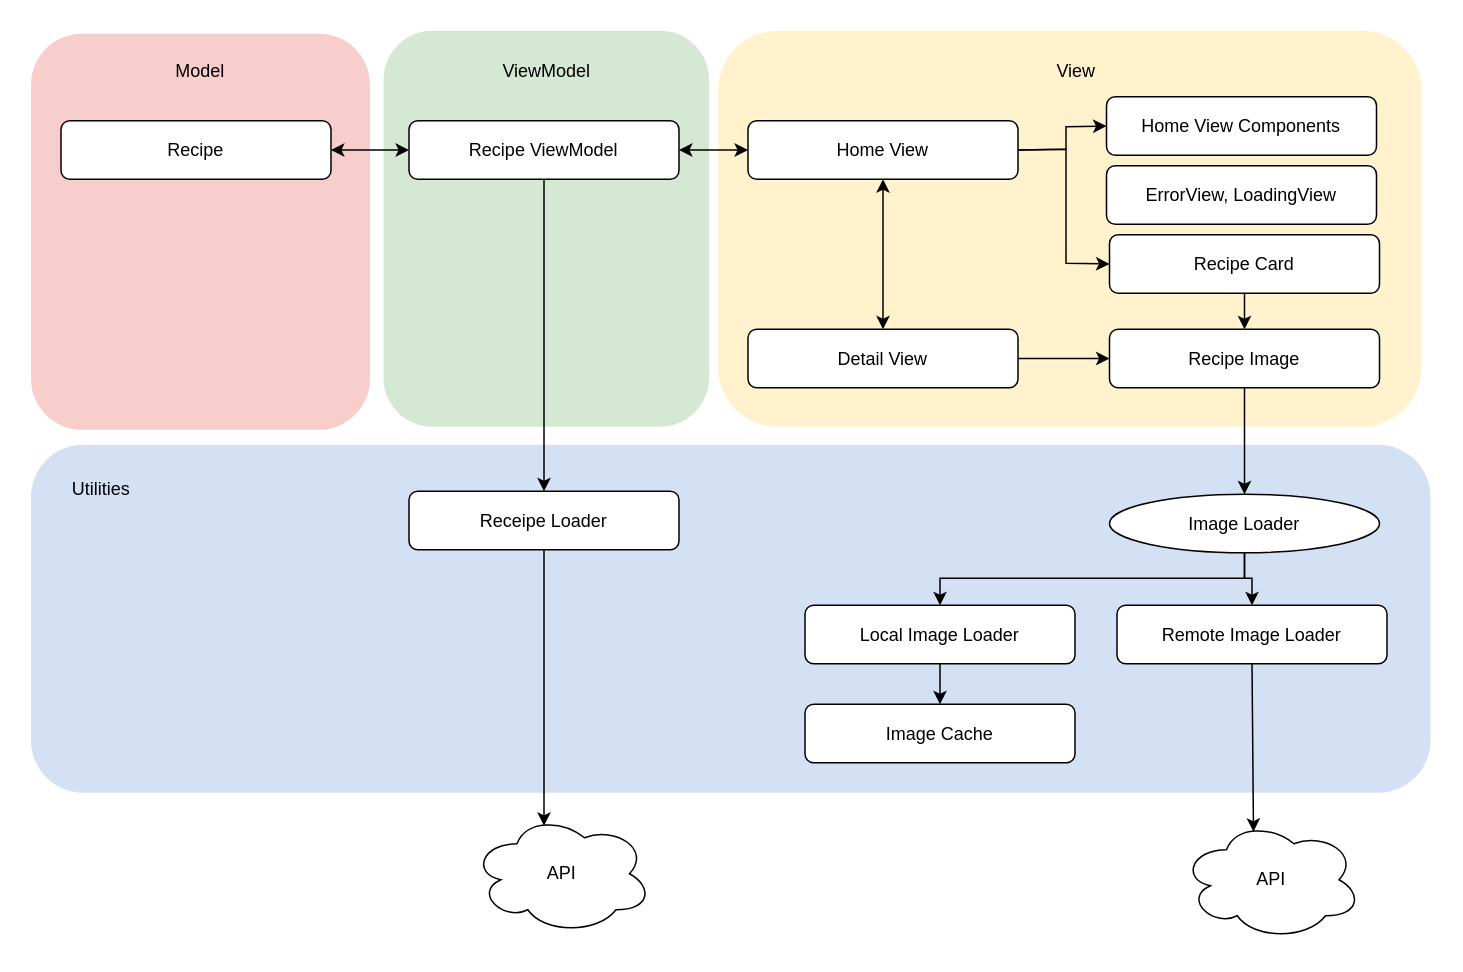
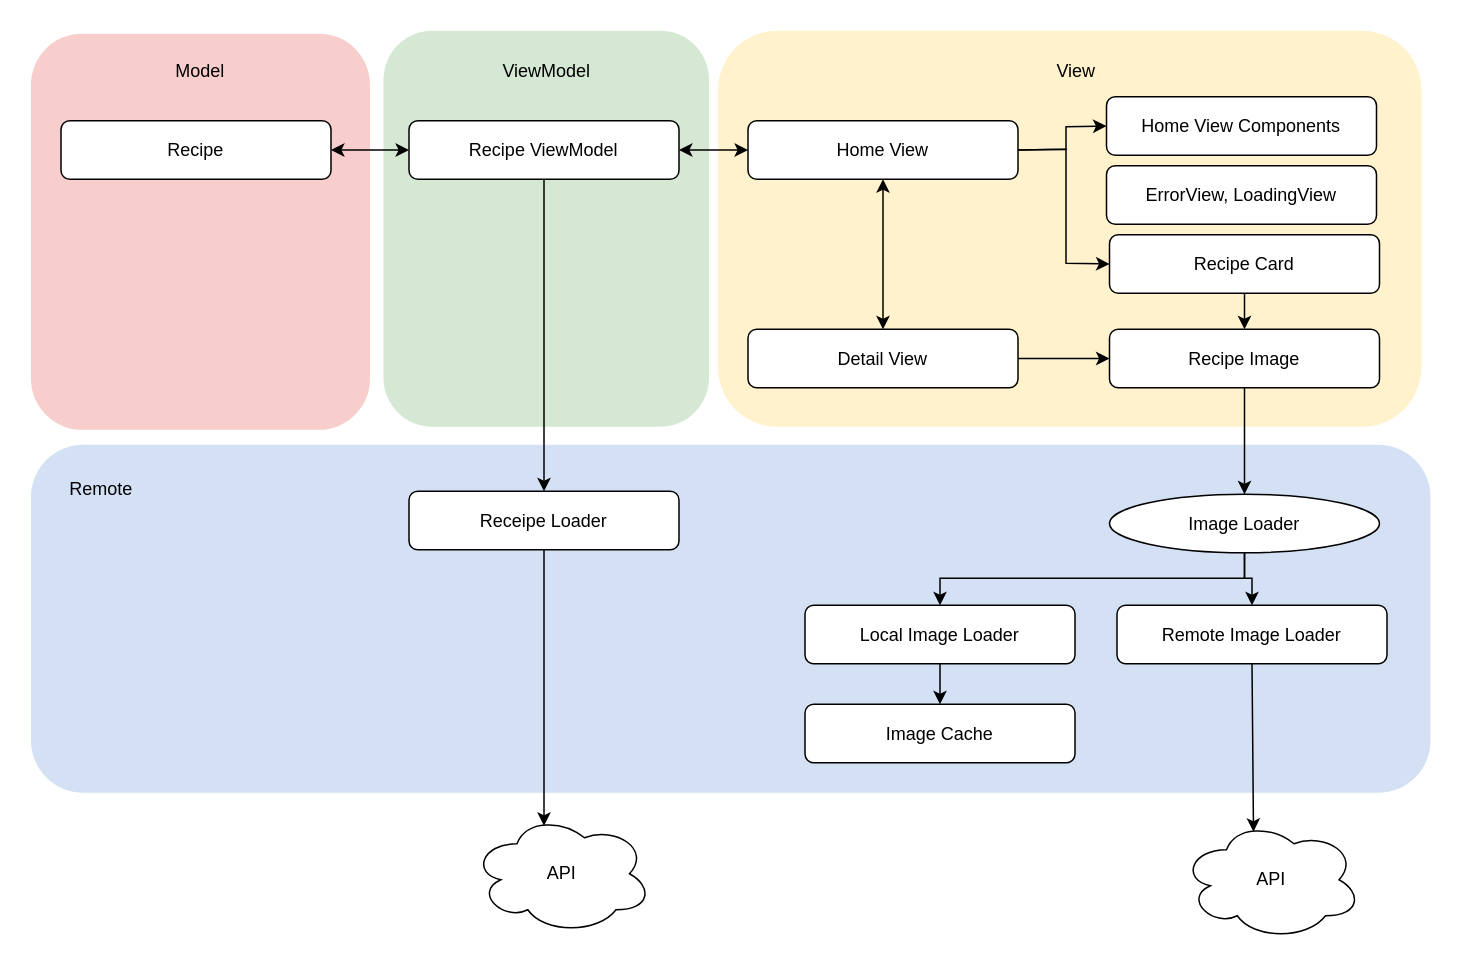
(101, 490) -> (101, 490)
